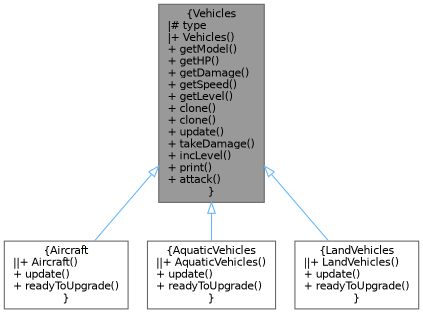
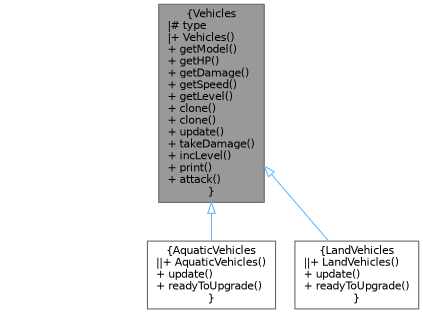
(66, 275) -> none
